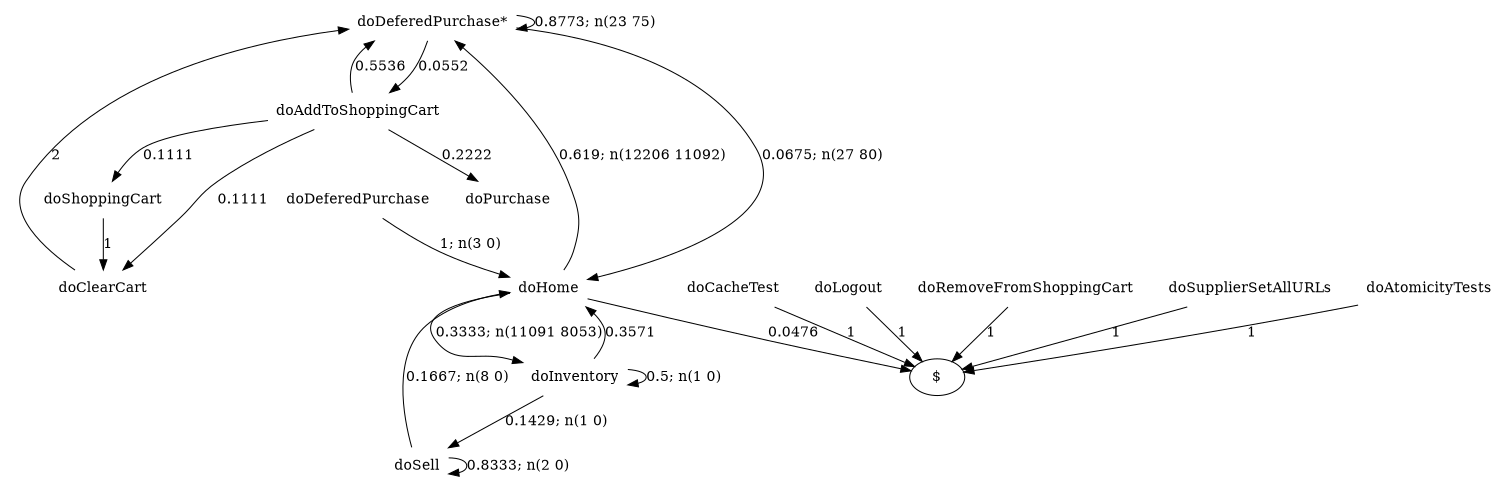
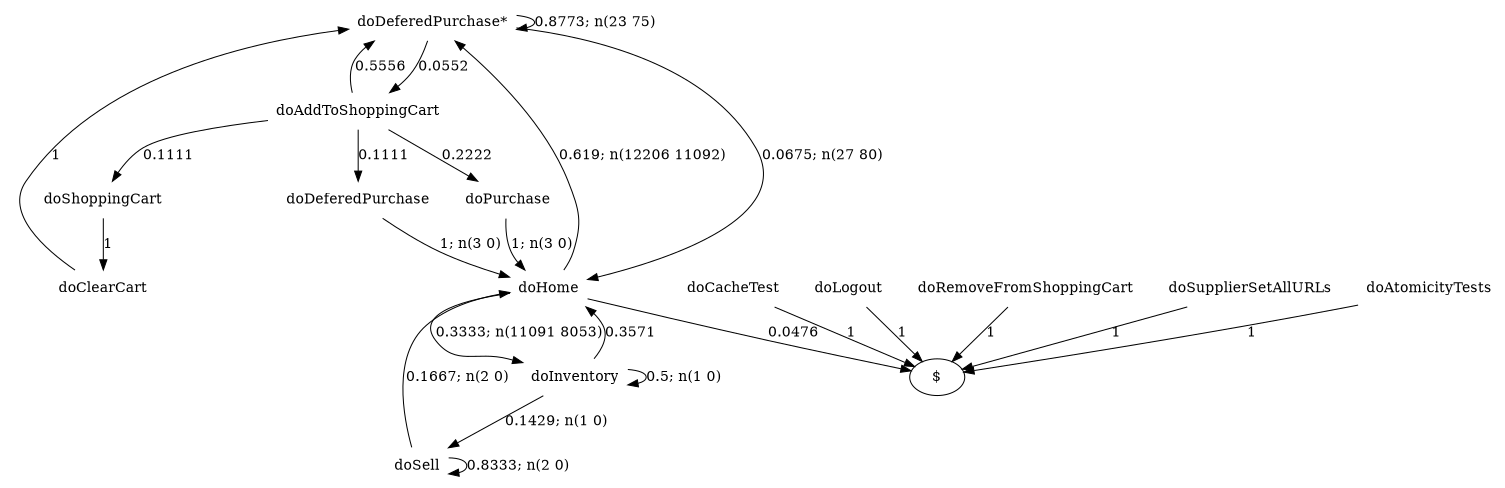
(381, 67) -> (381, 67)
(56, 155) -> (56, 155)
(214, 184) -> (358, 150)
none -> (508, 242)
(458, 377) -> (458, 377)
